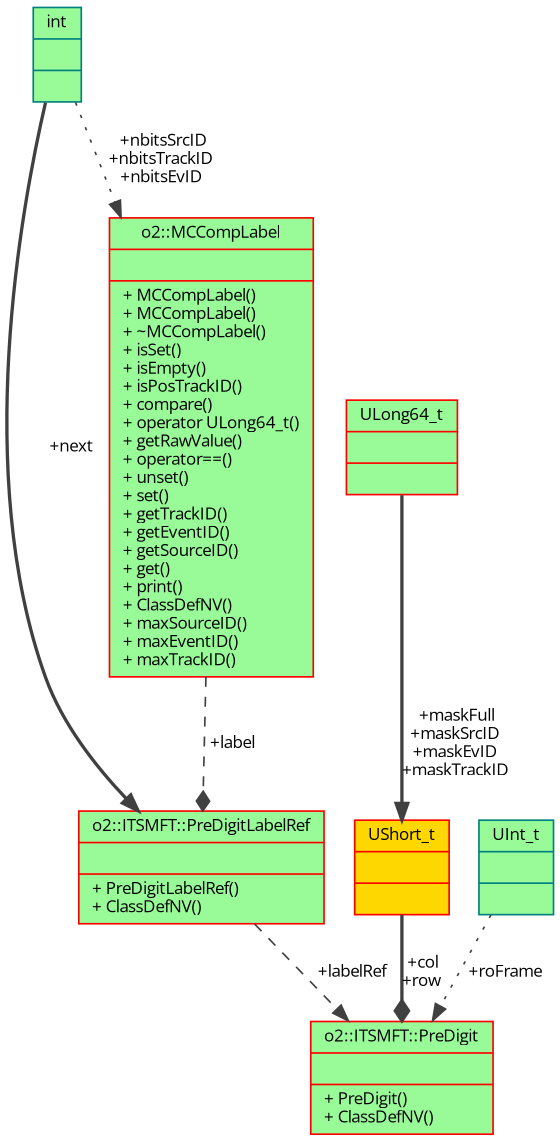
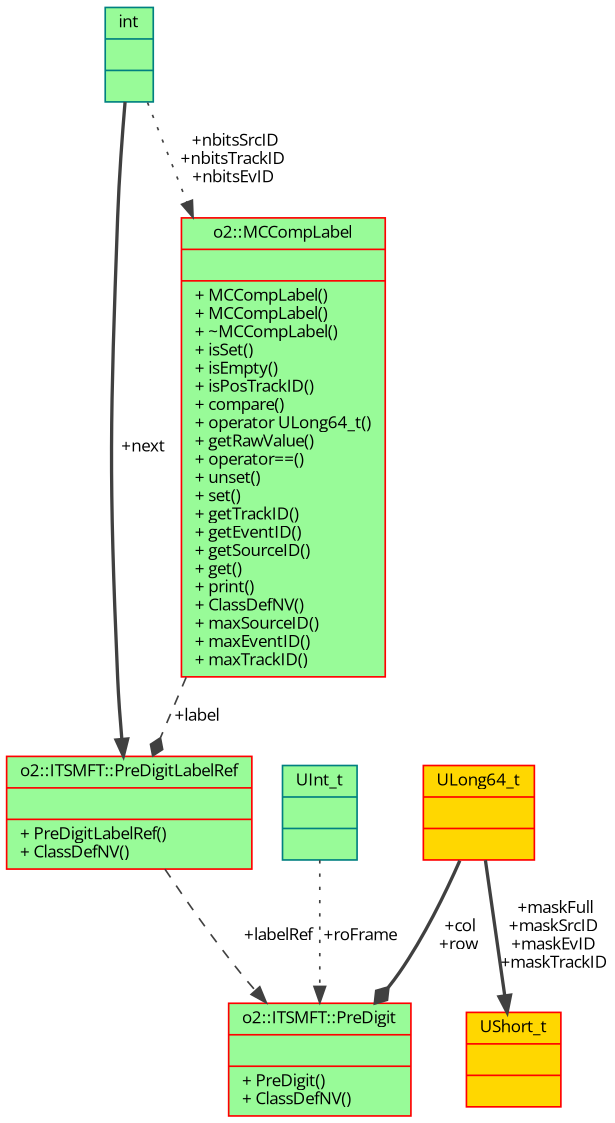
(402, 447) -> (479, 813)
(402, 958) -> (428, 926)
